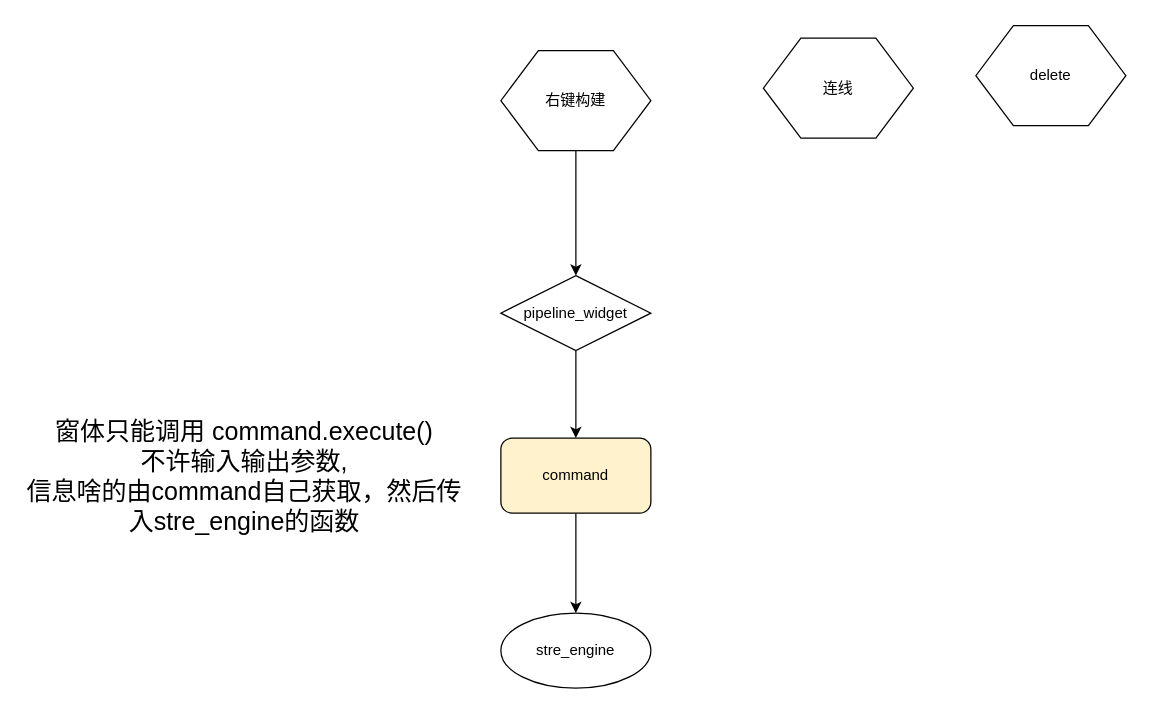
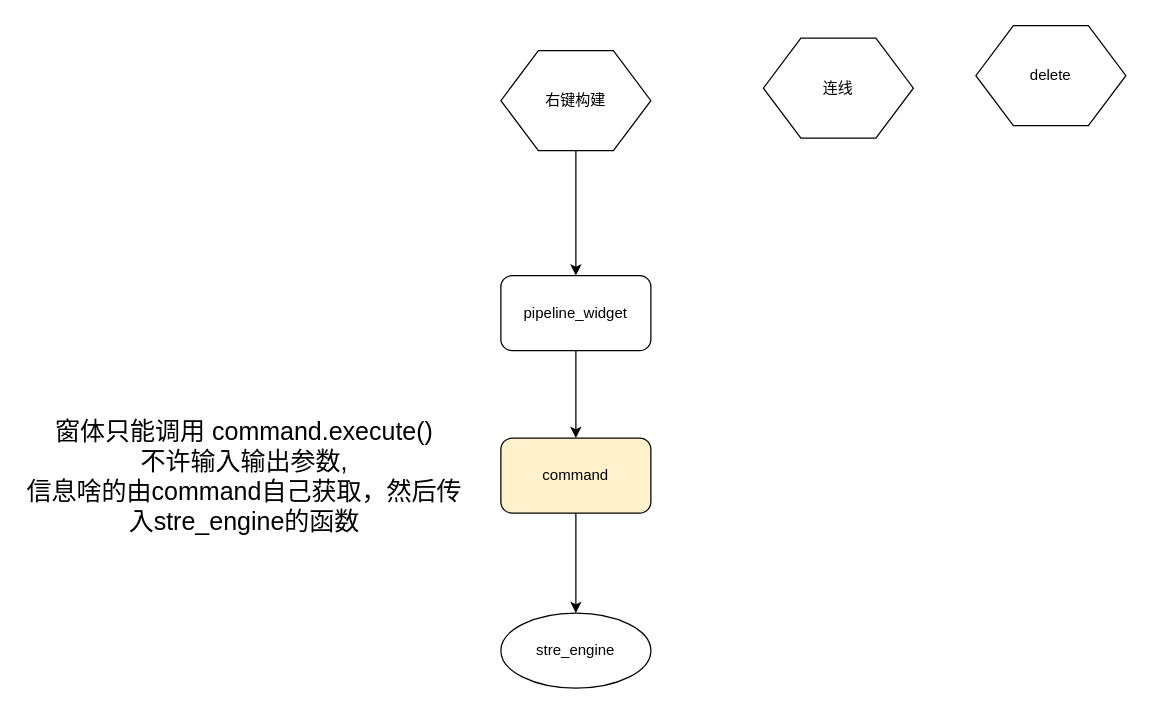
(576, 313) -> (576, 313)
